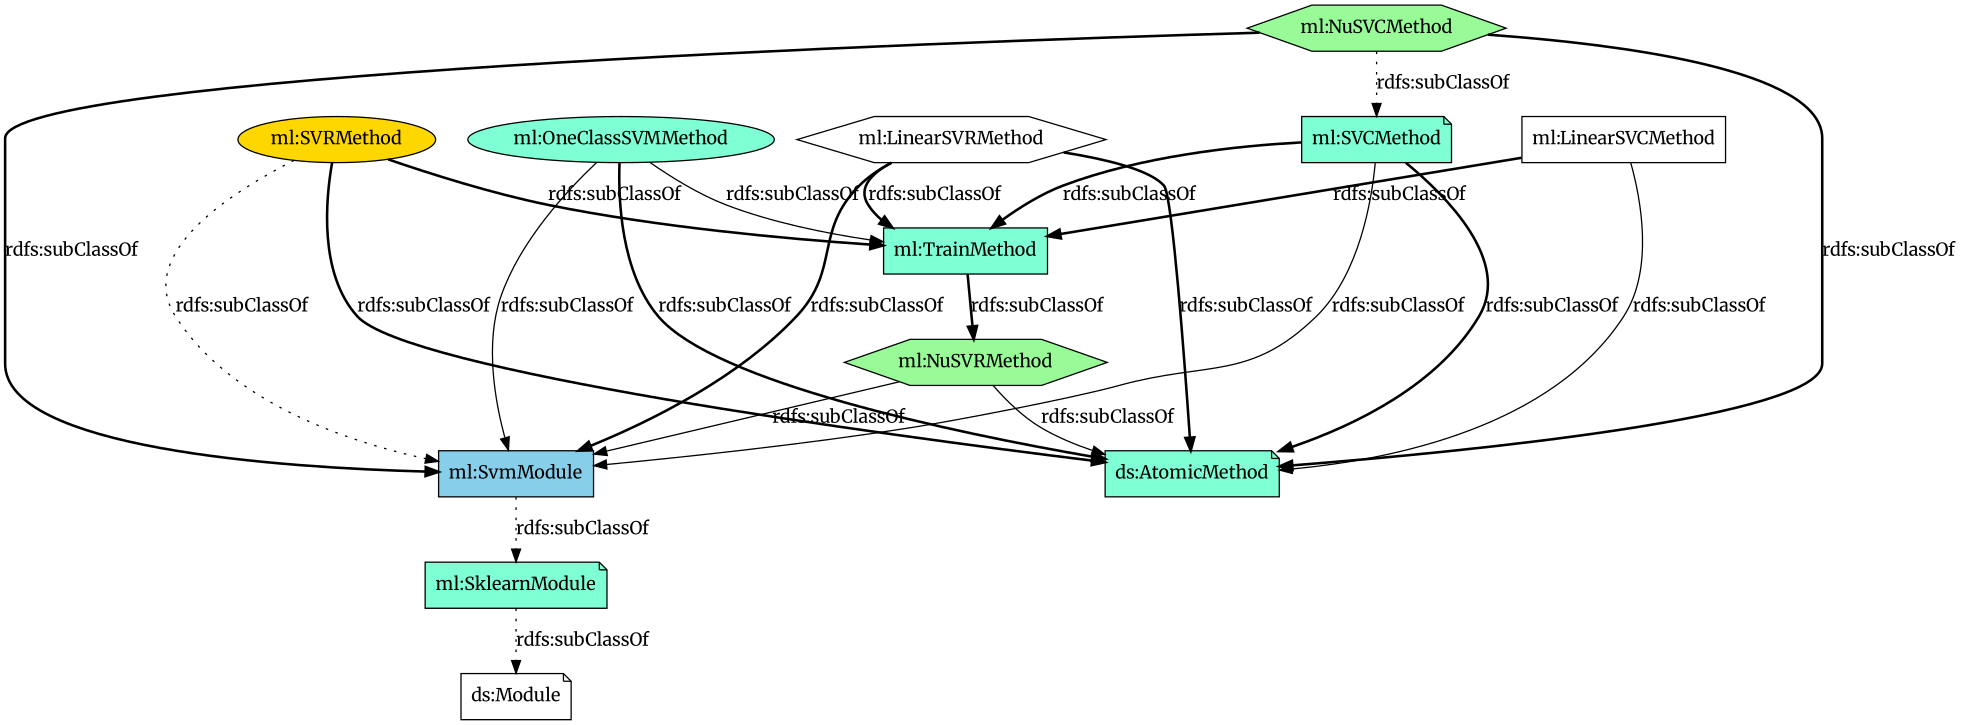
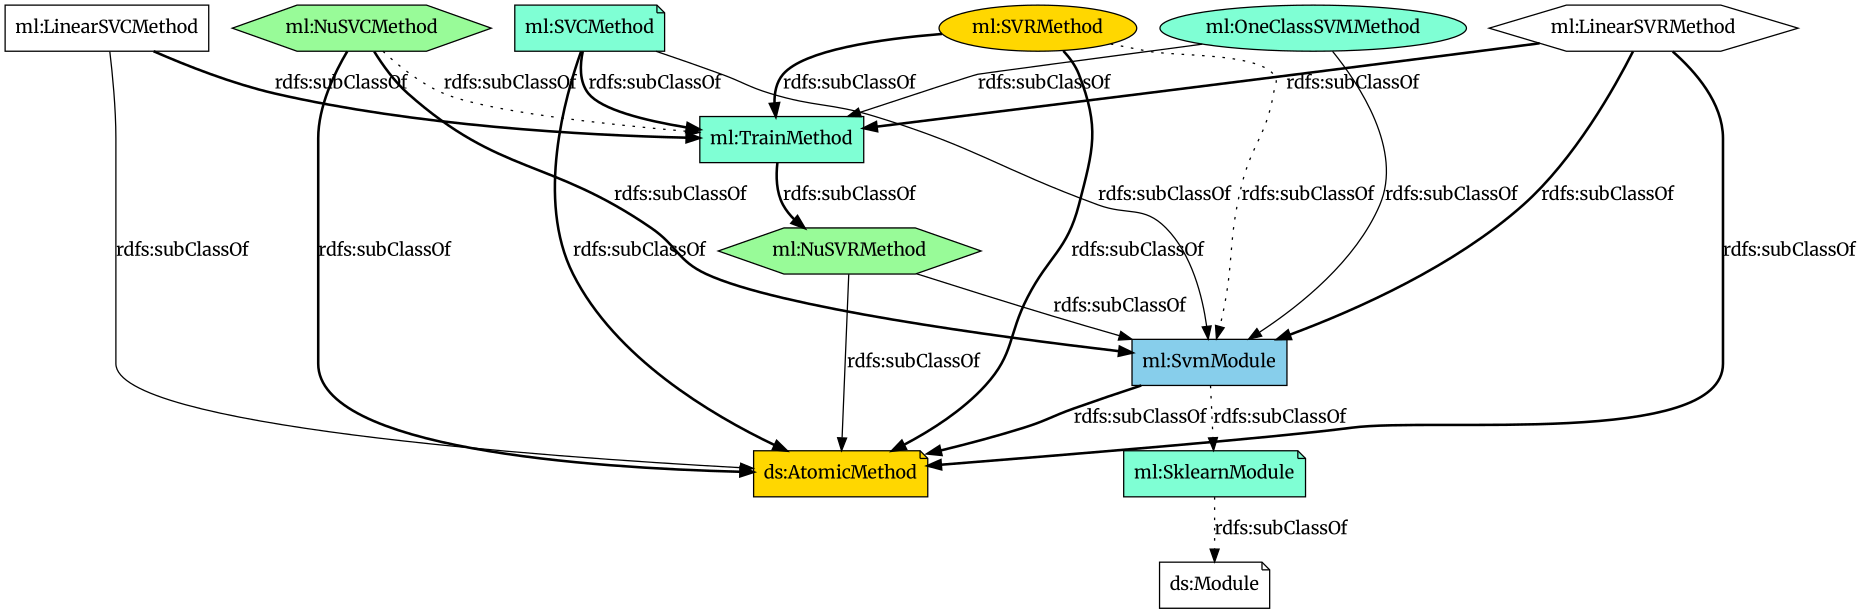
(1377, 77) -> (527, 113)
(790, 385) -> (1042, 421)
(1192, 474) -> (841, 474)
